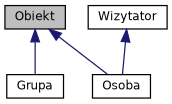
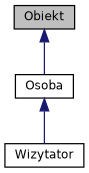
(124, 58) -> (44, 127)
(35, 86) -> none
